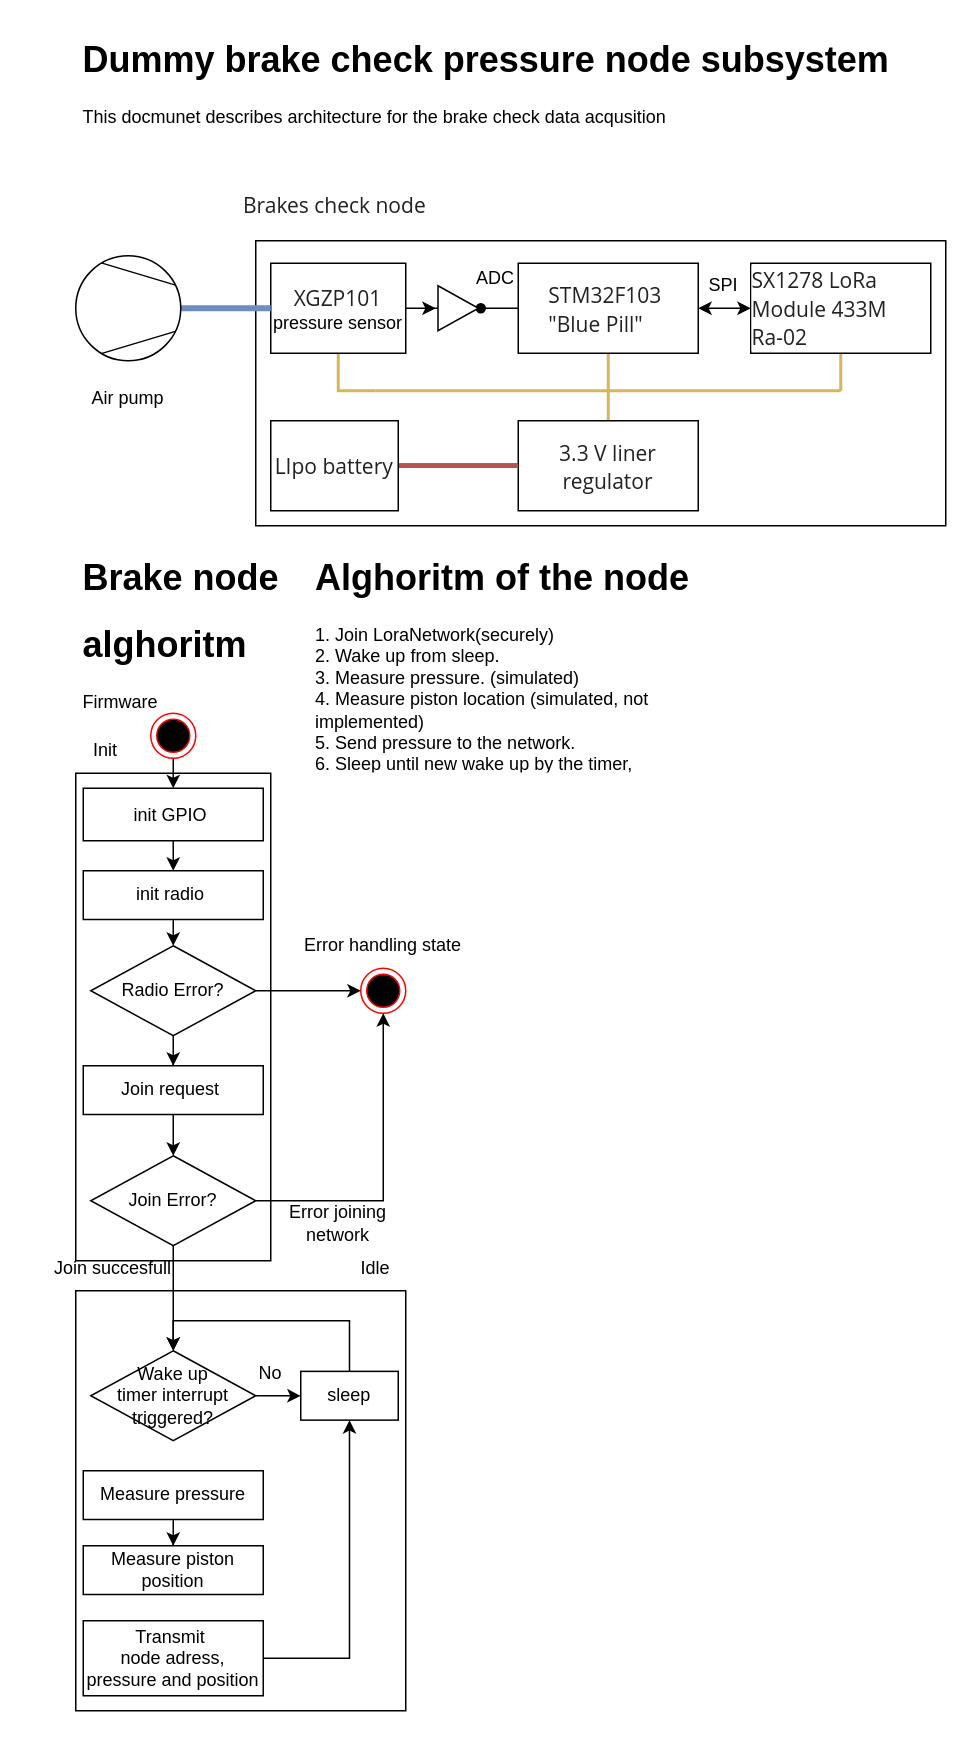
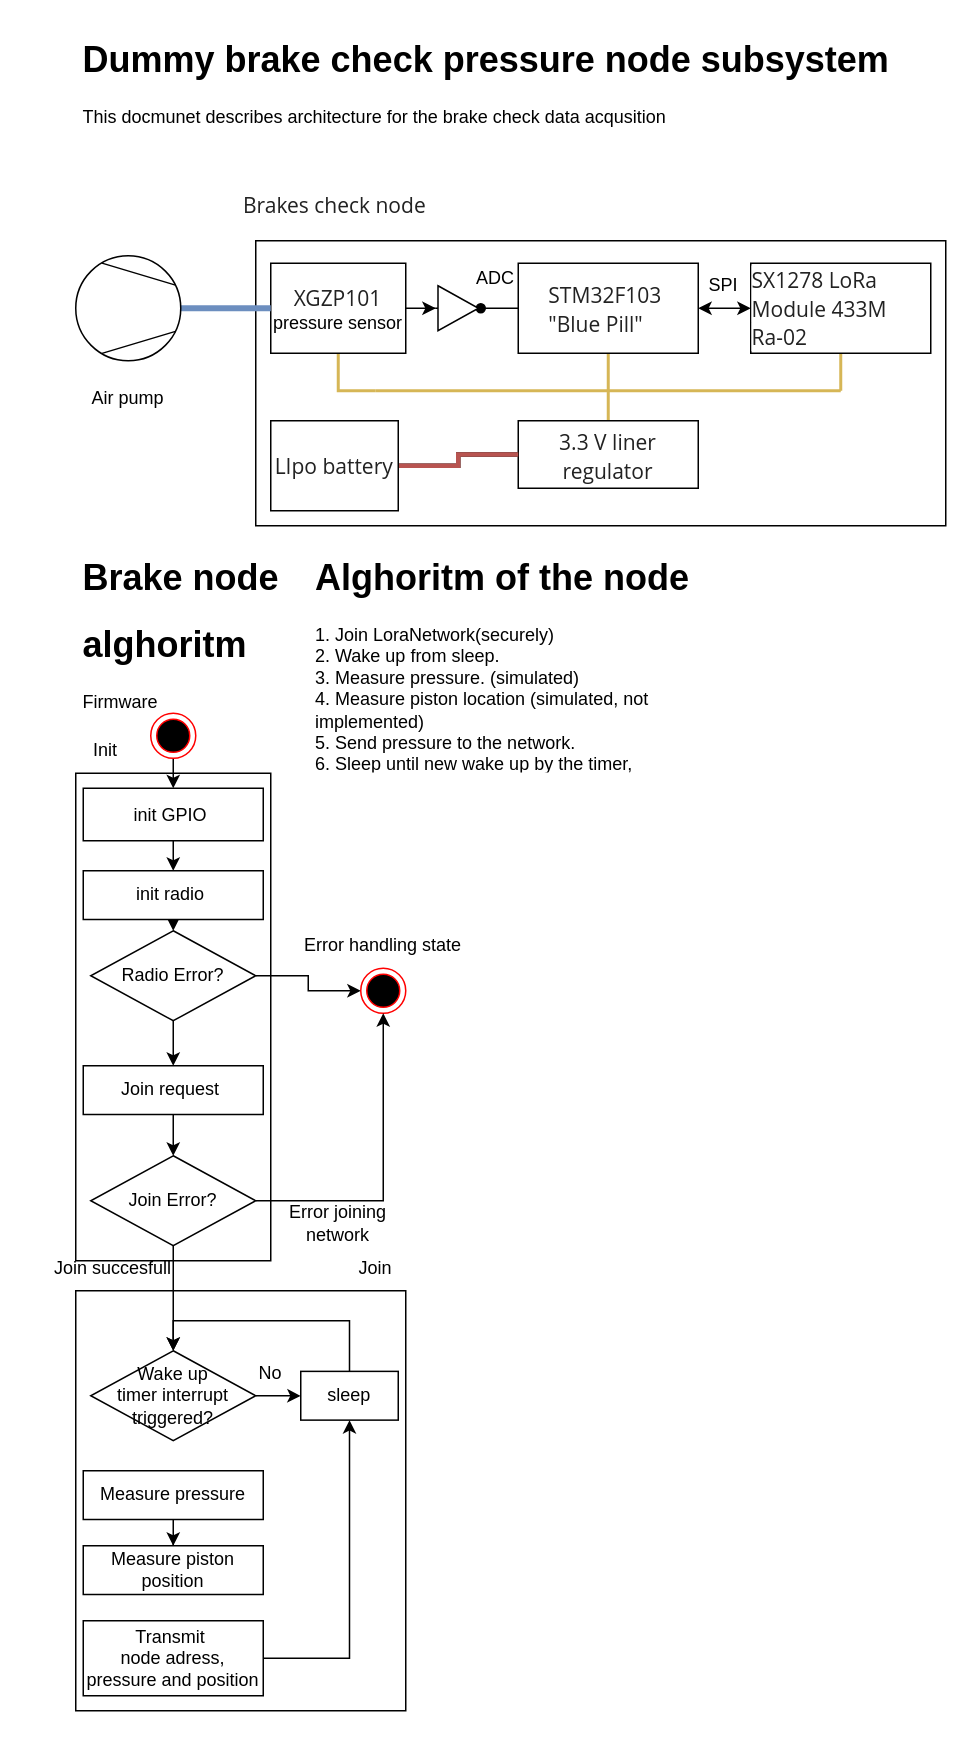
(608, 466) -> (608, 455)
(173, 991) -> (173, 976)
(376, 1268) -> (376, 1268)
